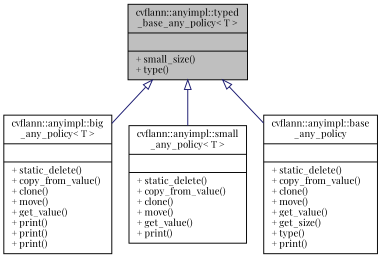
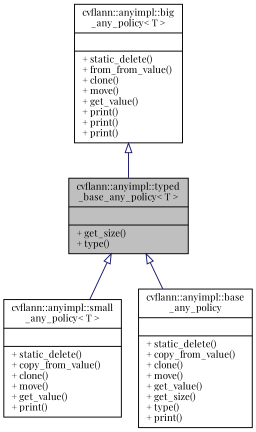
(166, 60) -> (101, 234)
(129, 105) -> (129, 165)
(56, 181) -> (127, 70)
